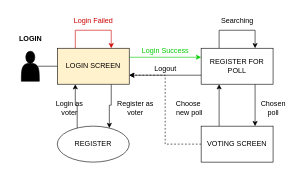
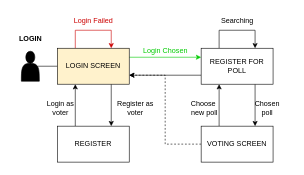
(166, 51) -> (166, 51)
(165, 69) -> none
(69, 108) -> (60, 108)
(189, 108) -> (204, 108)
(273, 108) -> (267, 108)
(93, 144) -> (93, 144)
